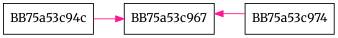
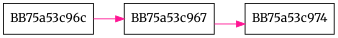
(234, 14) -> (225, 24)
(48, 19) -> (48, 19)
